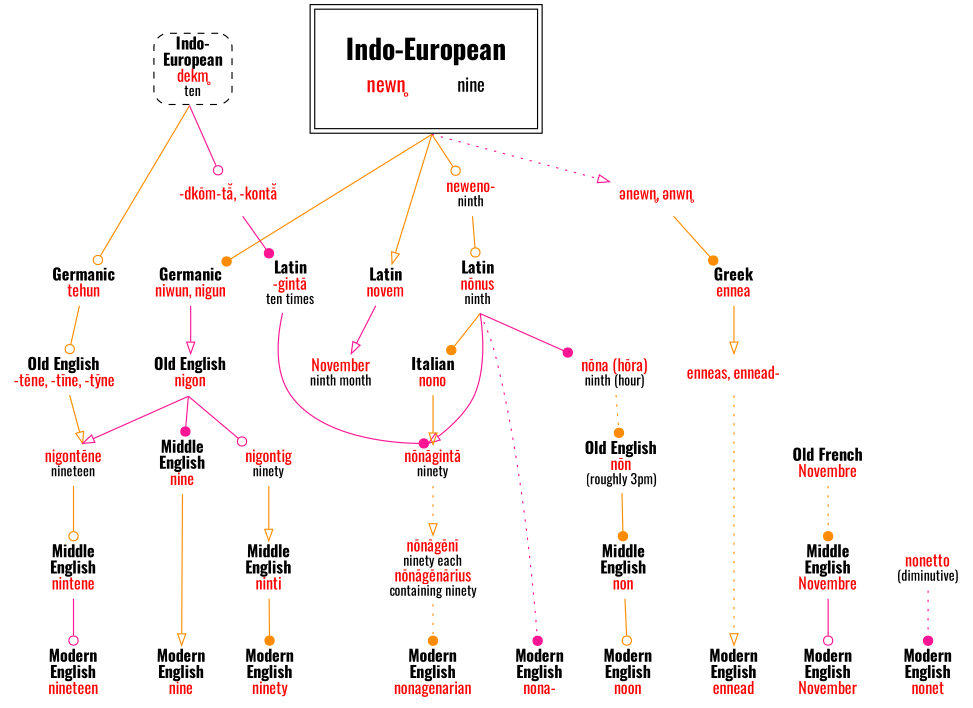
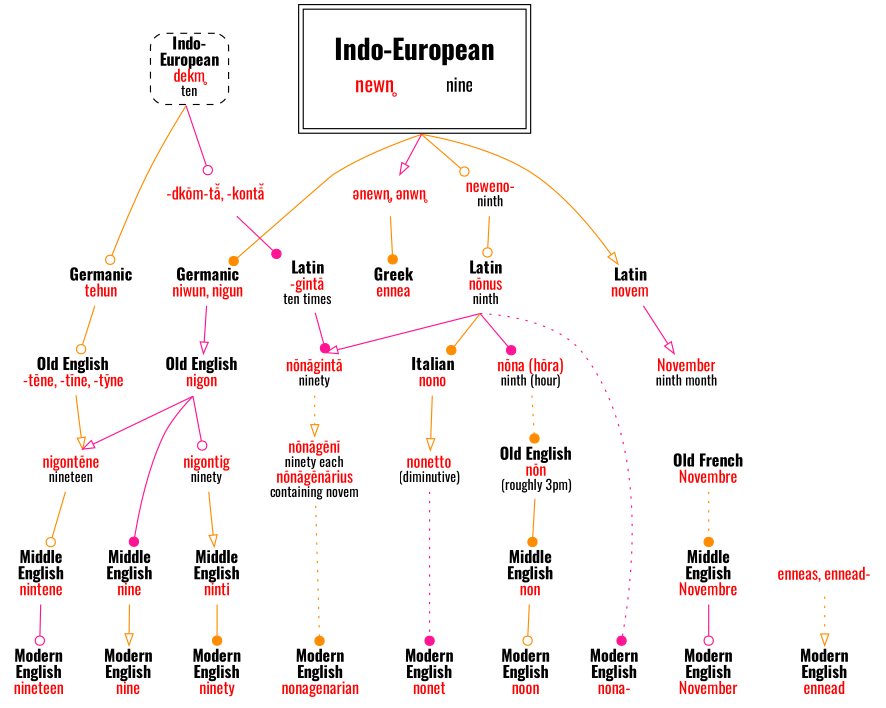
(515, 157) -> (413, 149)
(734, 324) -> none
(433, 414) -> (432, 417)
(433, 592) -> (315, 493)
